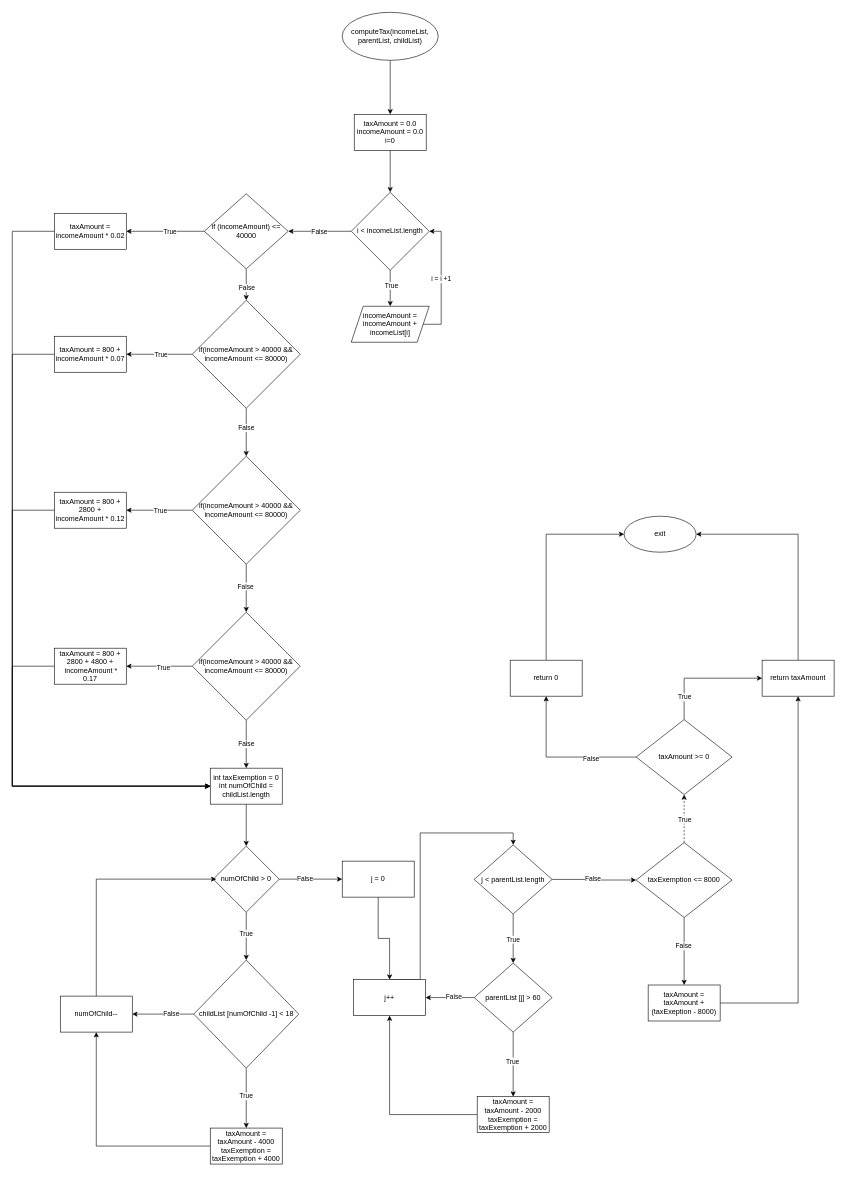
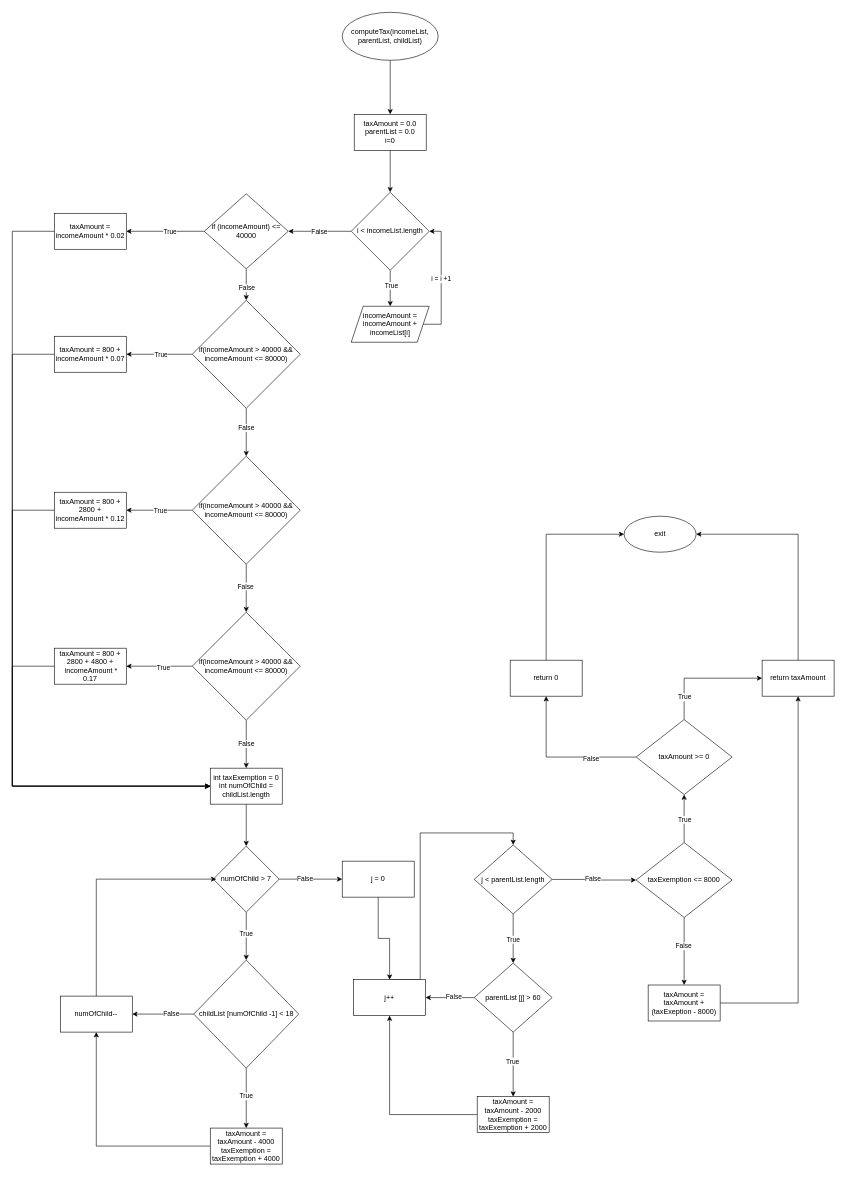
(390, 132) -> (390, 132)
(684, 823) -> (684, 823)
(246, 879) -> (246, 879)
